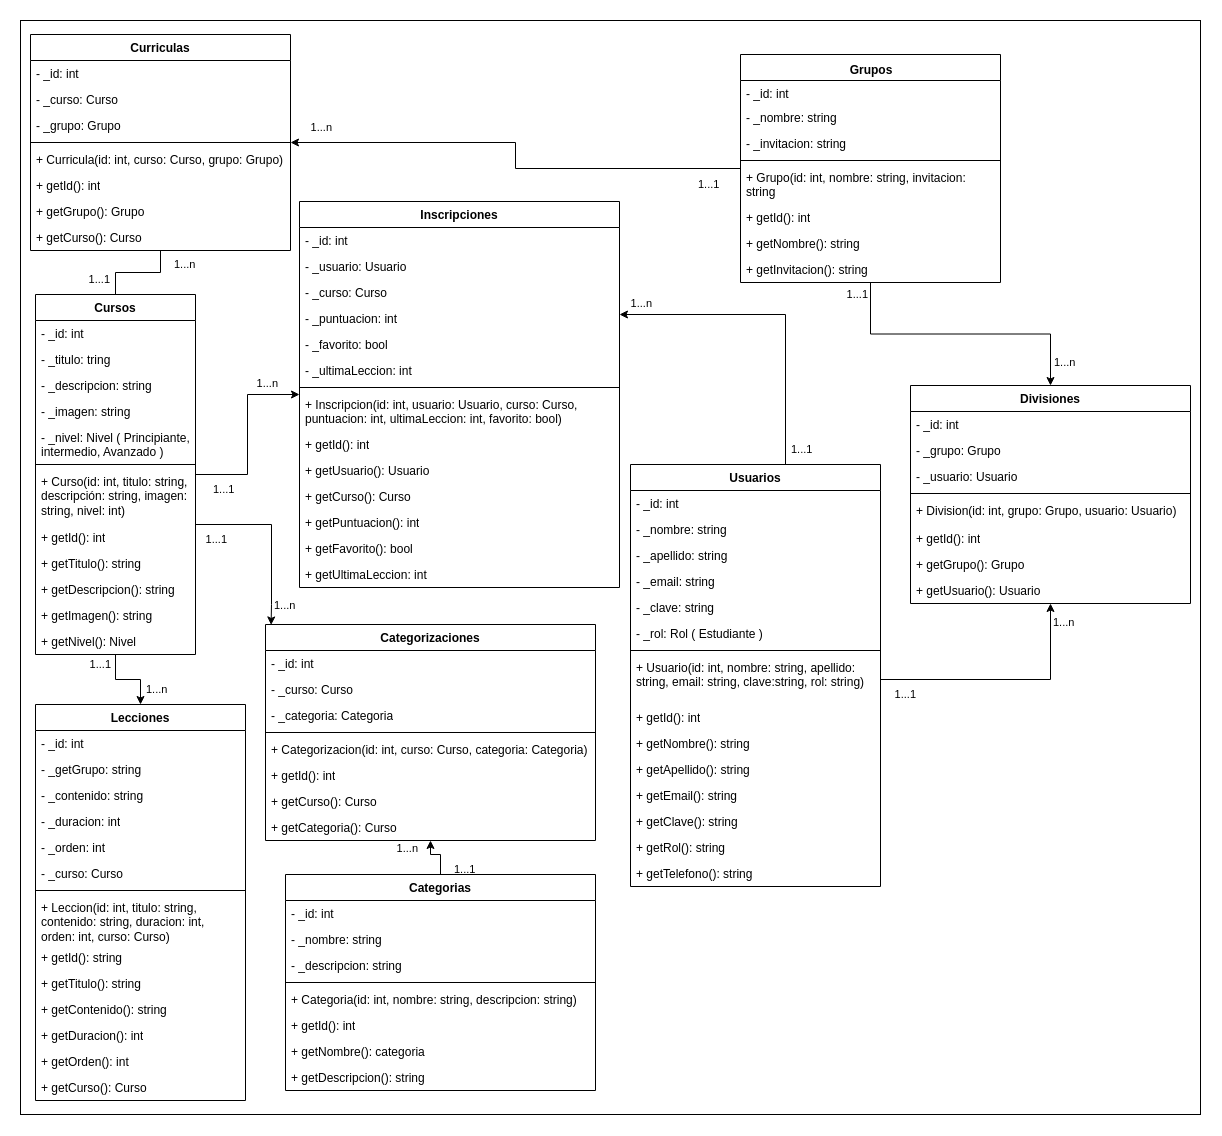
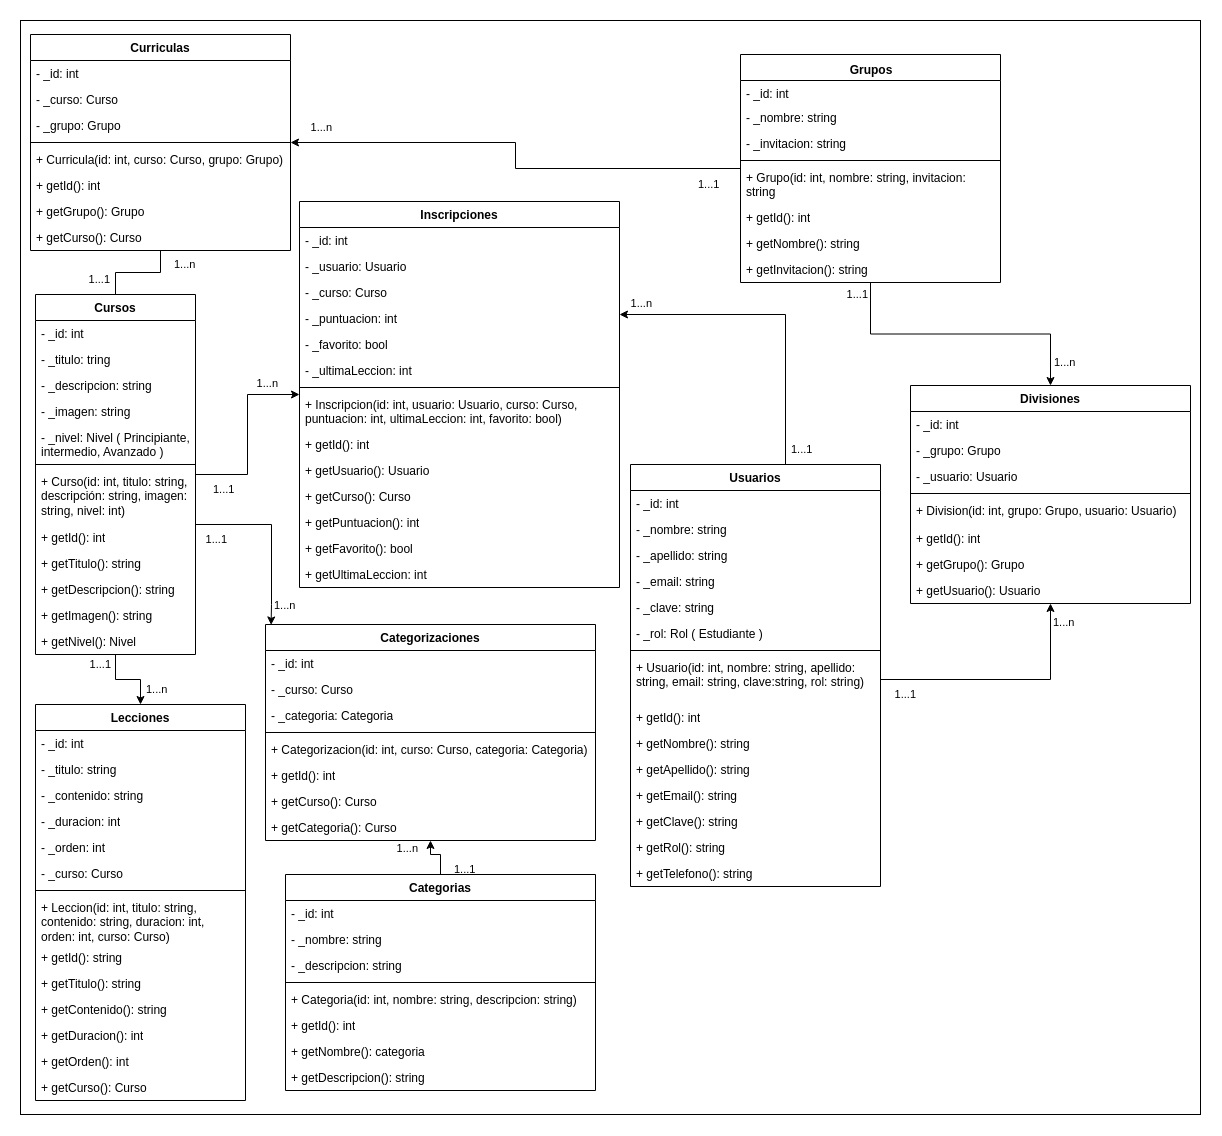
(99, 771) -> (89, 771)
